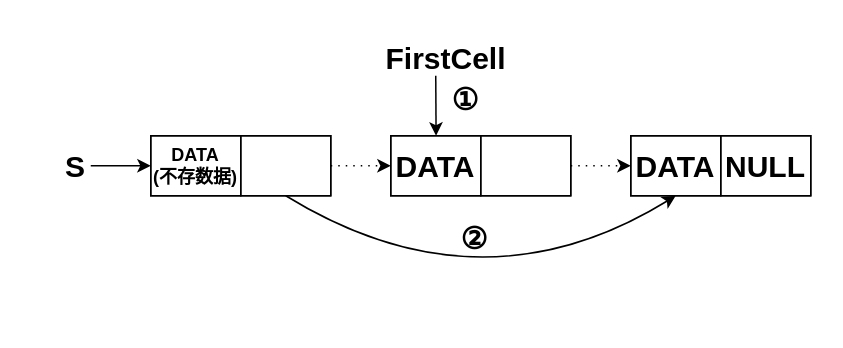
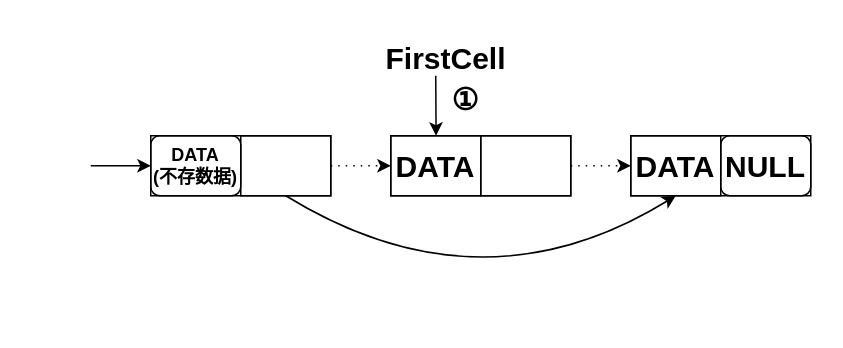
(76, 166) -> none
(196, 166) -> (196, 166)
(766, 166) -> (766, 166)
(481, 241) -> none
